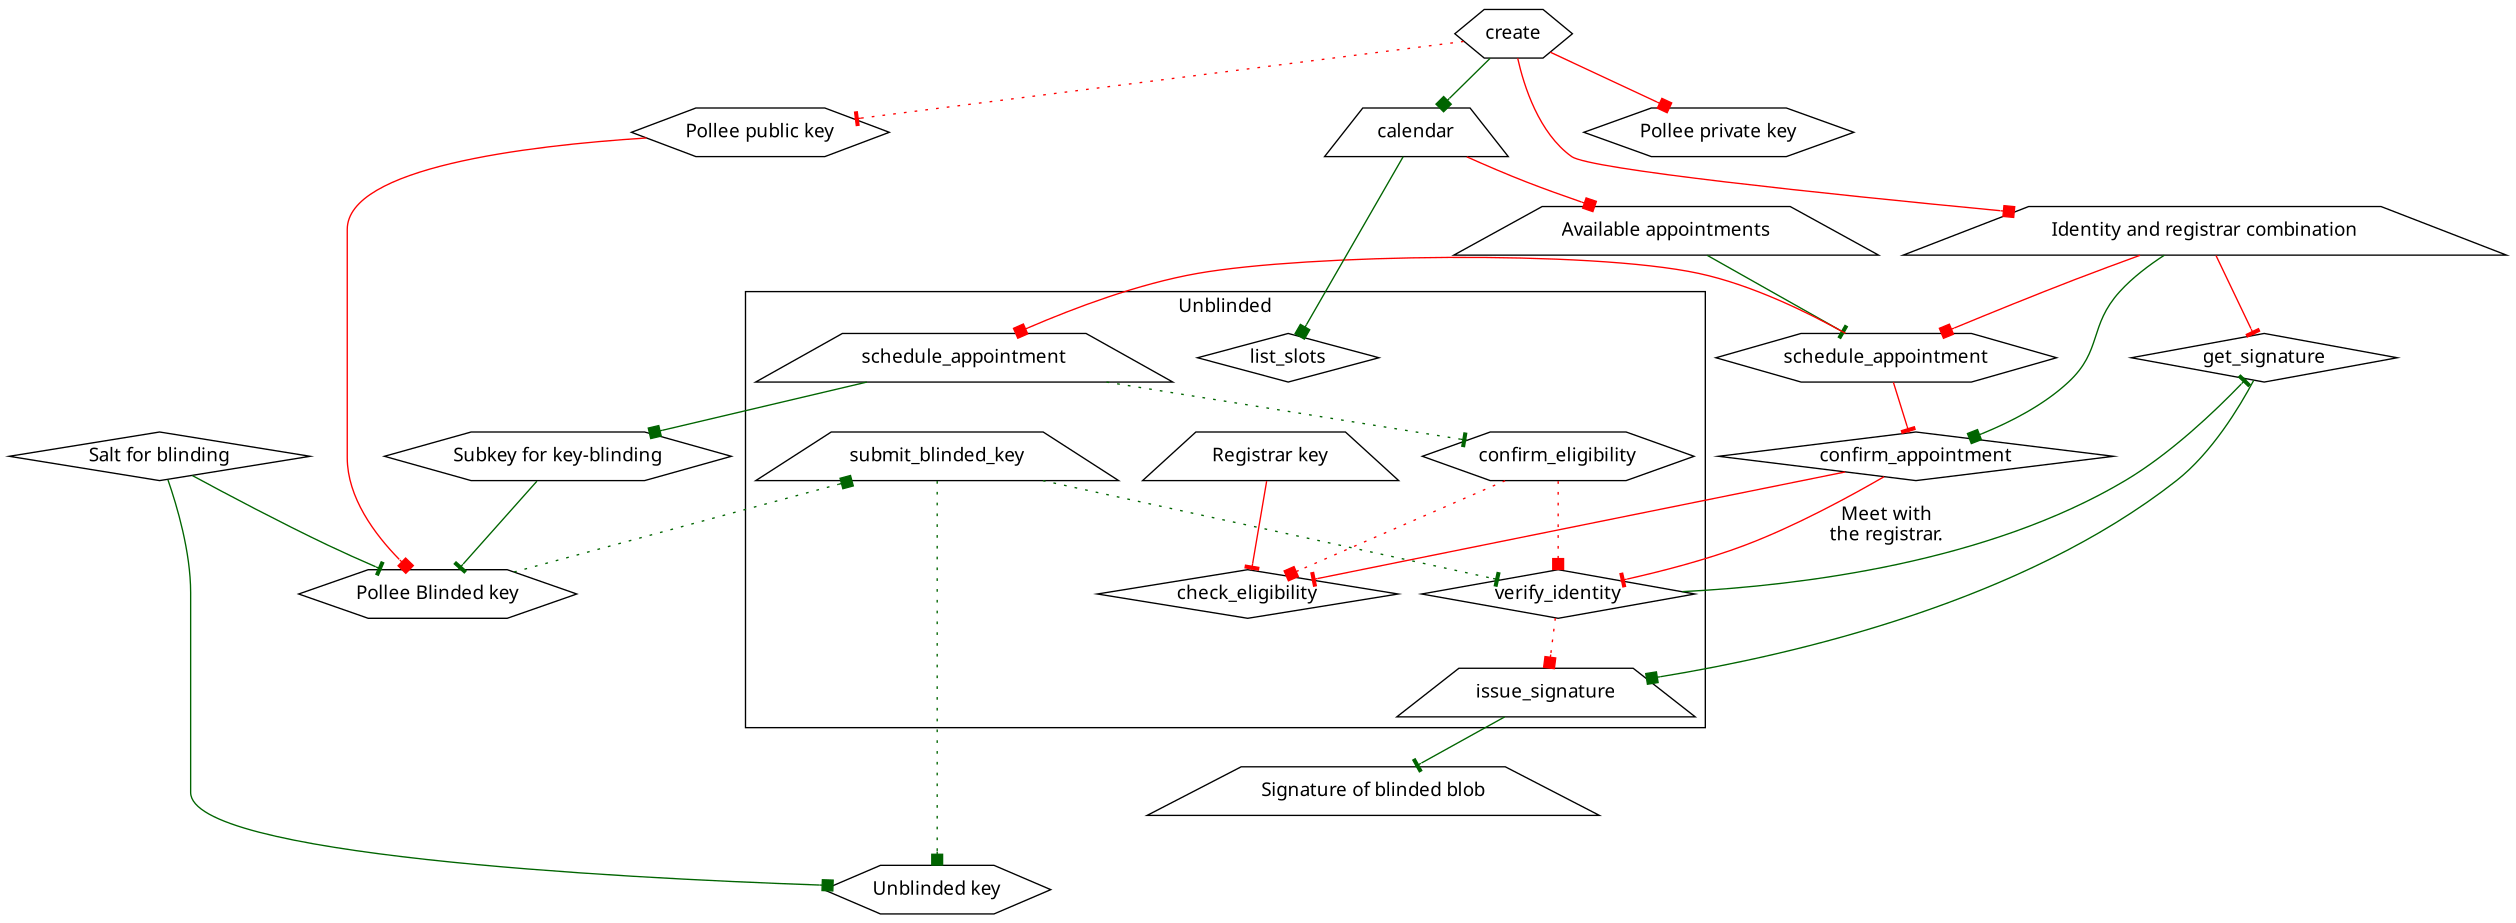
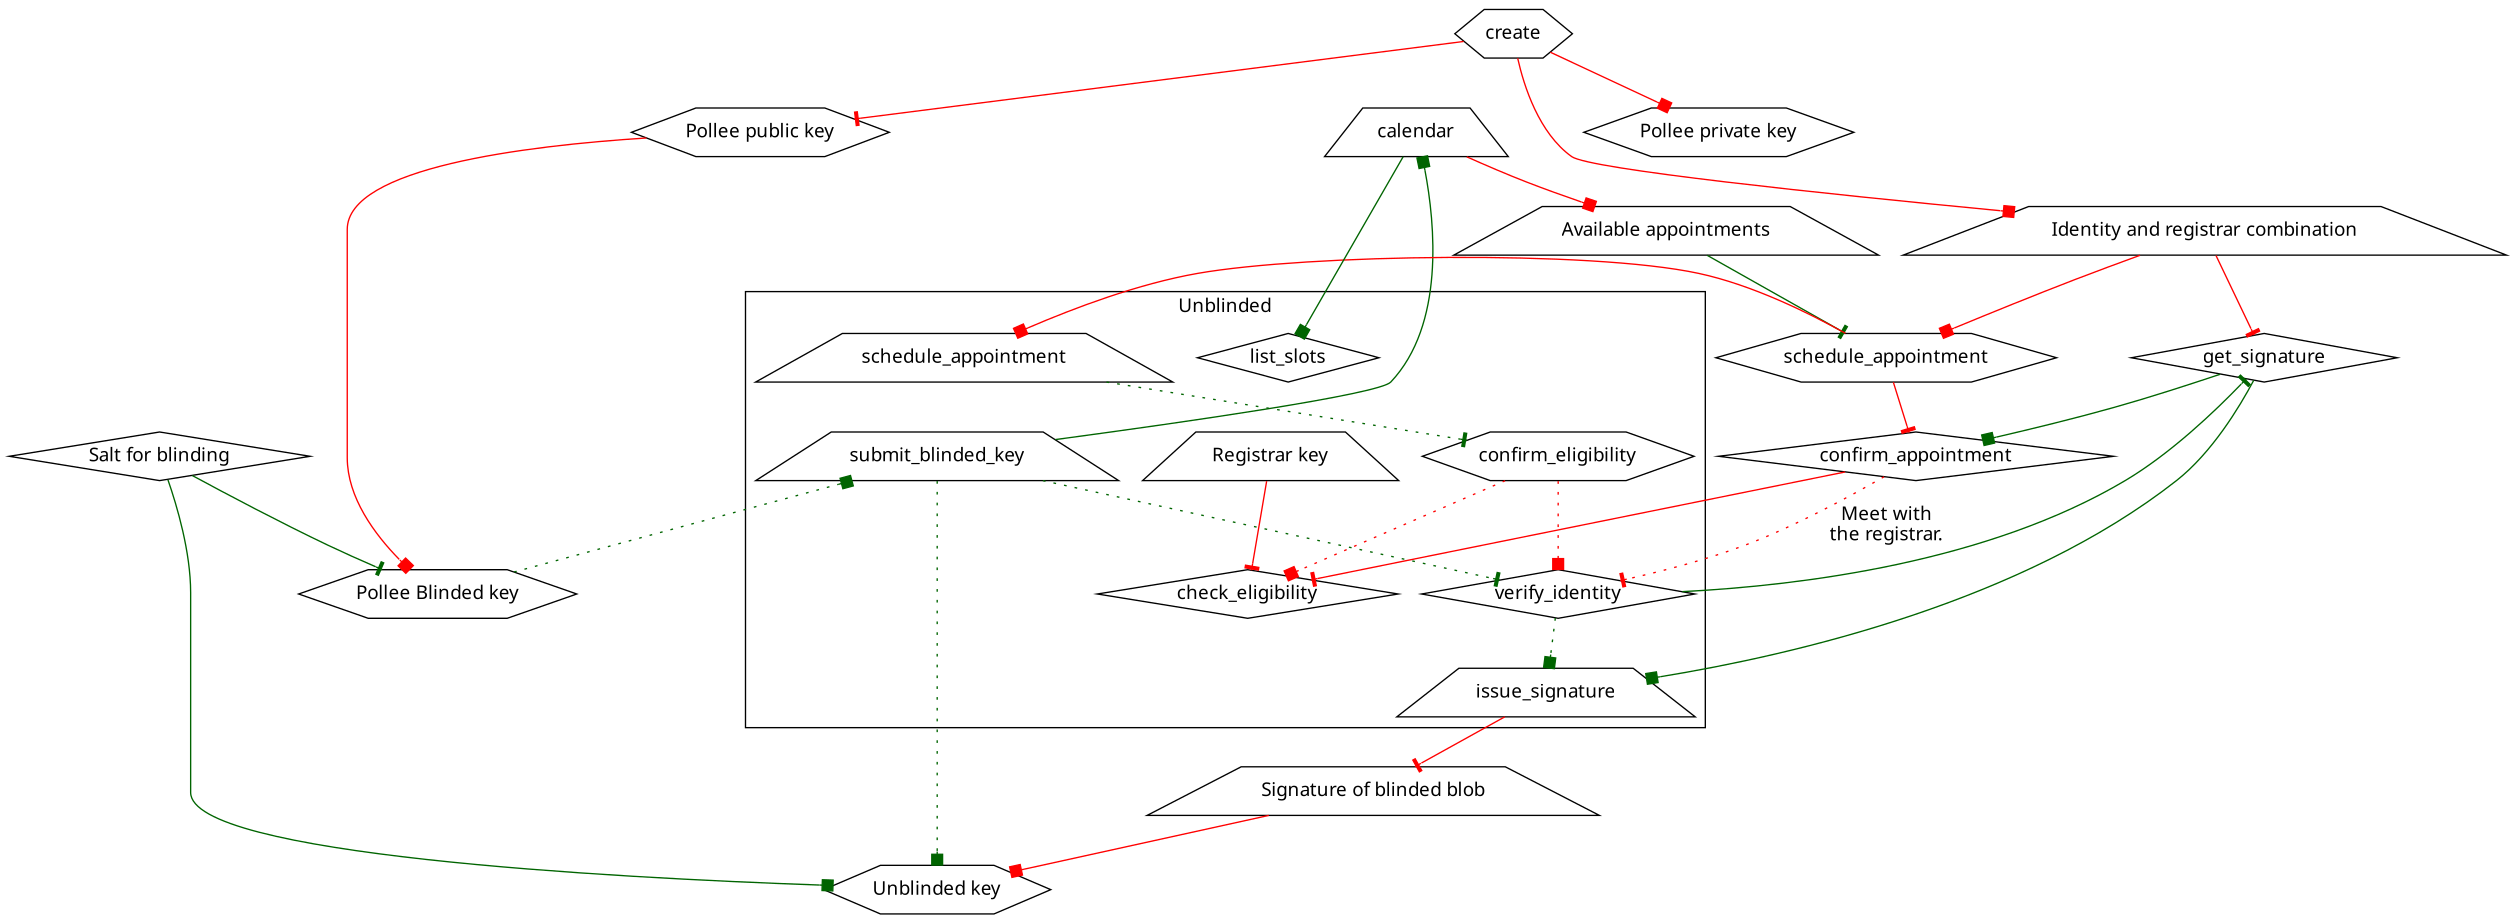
(1470, 78) -> (1334, 397)
(1162, 80) -> (1162, 80)
(2087, 358) -> (2109, 409)
(558, 456) -> none
(1760, 539) -> (1760, 539)
(1553, 636) -> (1553, 636)
(1463, 740) -> (1463, 740)
none -> (1146, 842)
